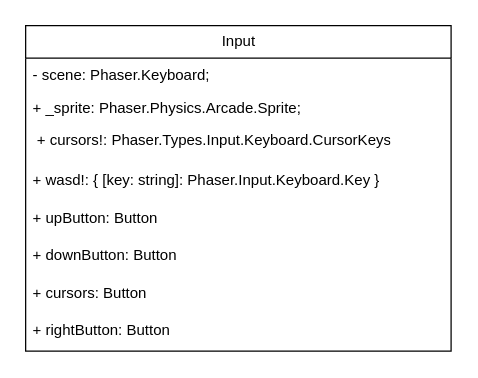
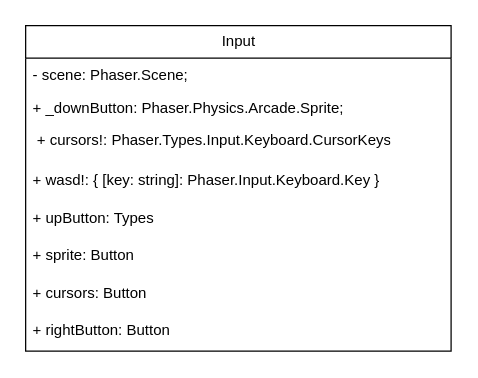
(128, 76) -> (116, 76)
(184, 108) -> (202, 108)
(103, 218) -> (99, 218)
(111, 256) -> (93, 256)
